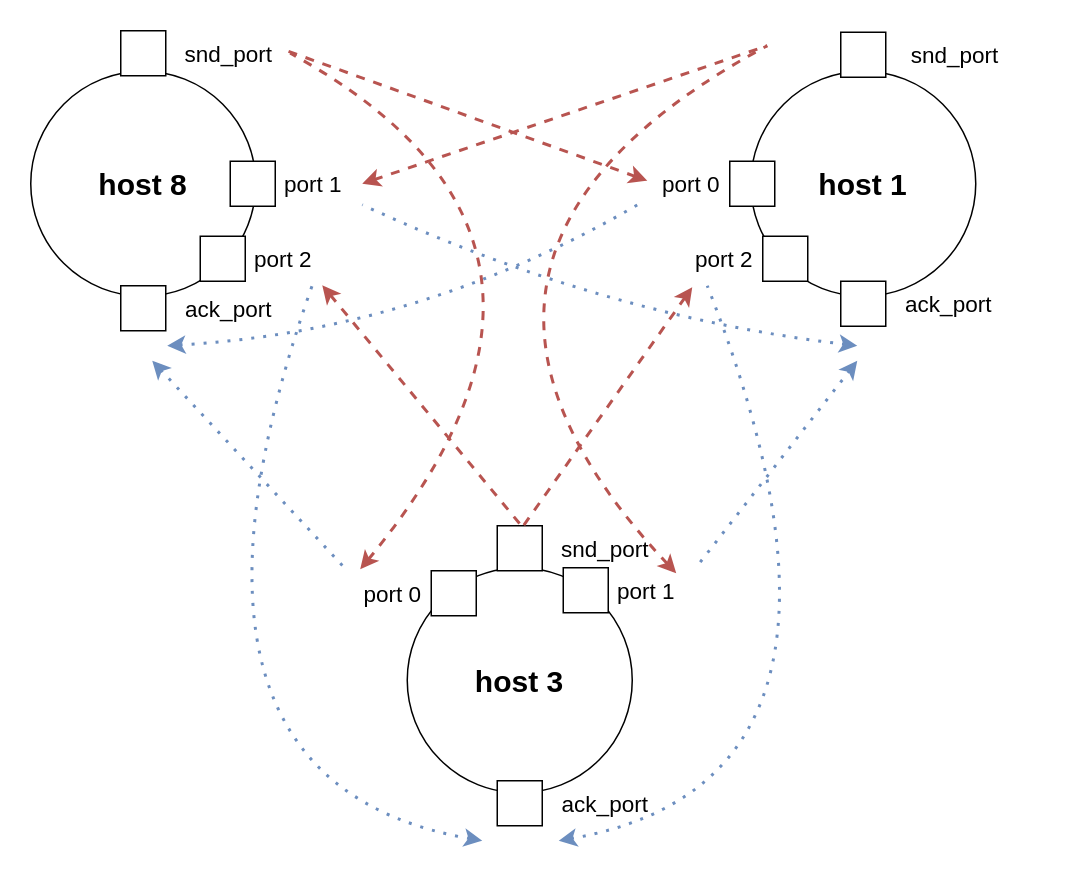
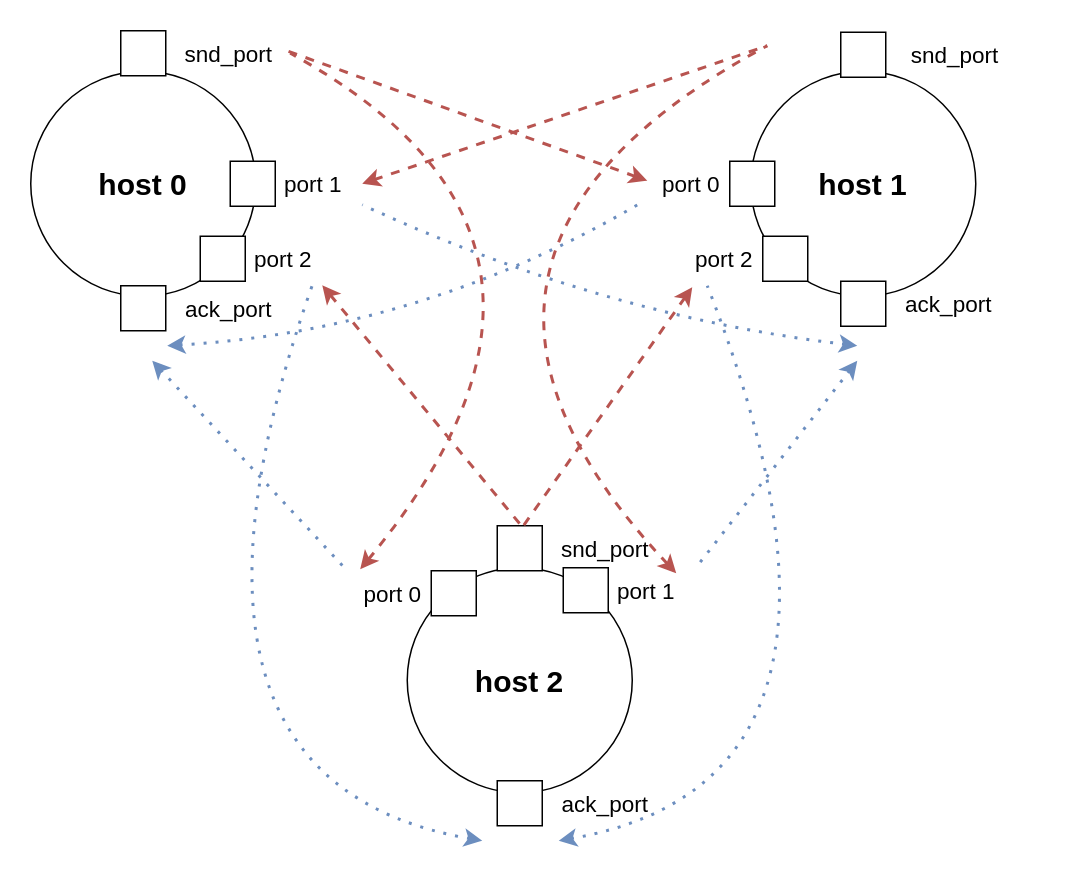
(143, 184) -> (143, 184)
(520, 680) -> (520, 680)
